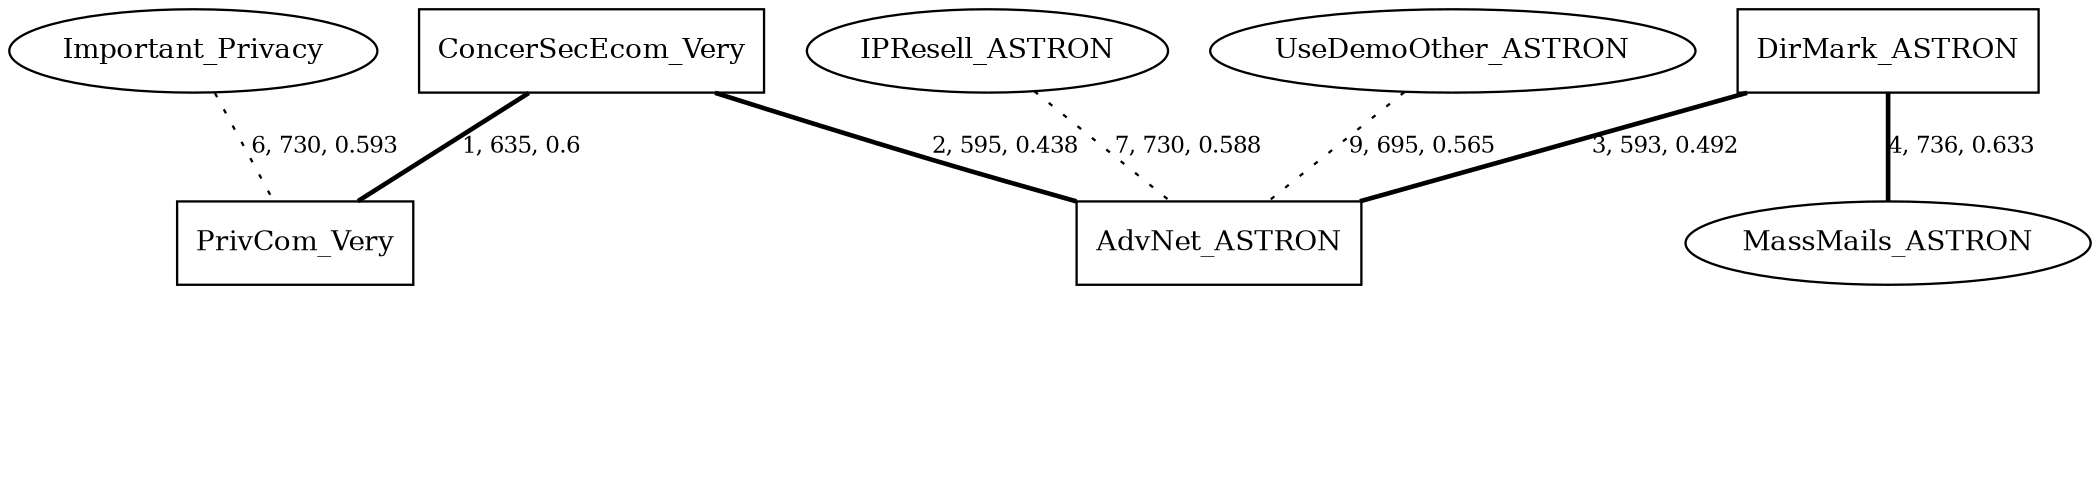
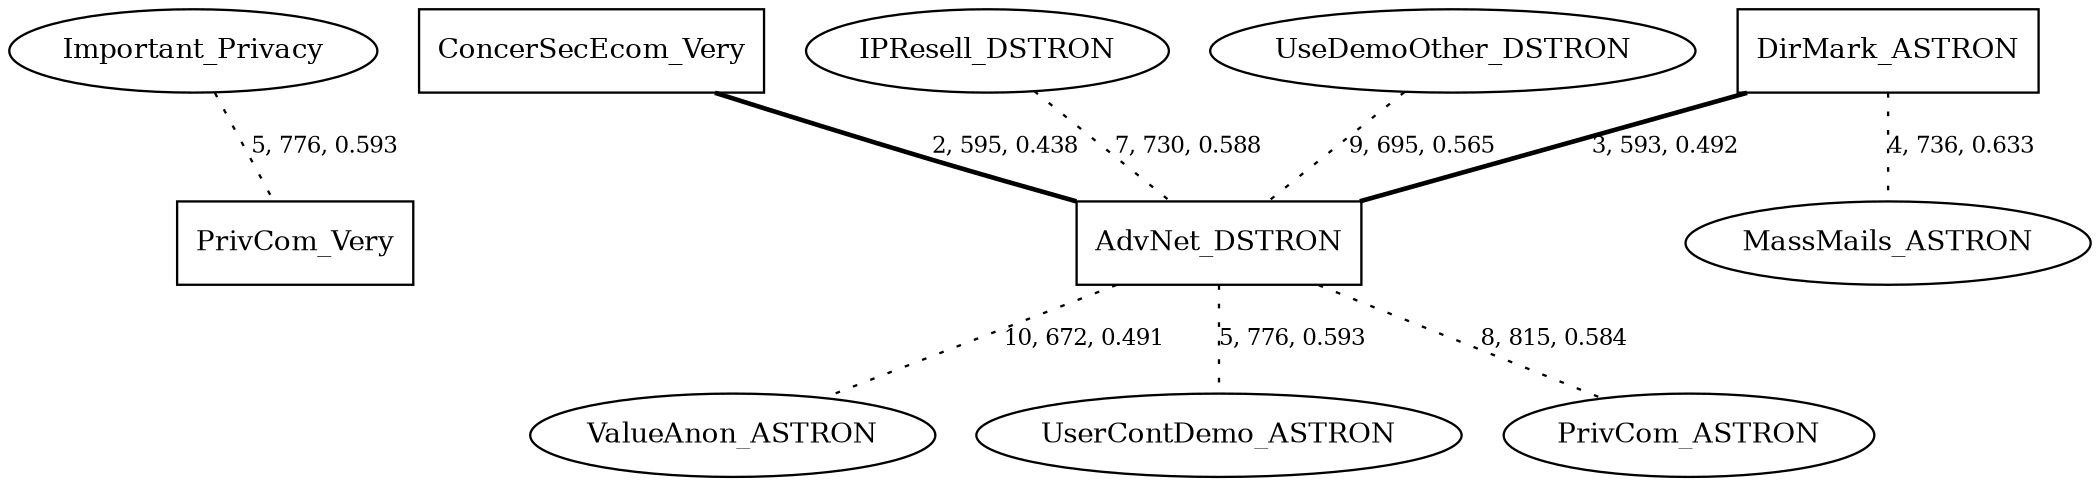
(987, 51) -> (987, 51)
(1453, 51) -> (1453, 51)
(325, 147) -> (325, 147)
(443, 147) -> none
(1888, 147) -> (1888, 147)
(1219, 243) -> (1219, 243)
none -> (733, 435)
none -> (1219, 435)
none -> (1689, 435)
